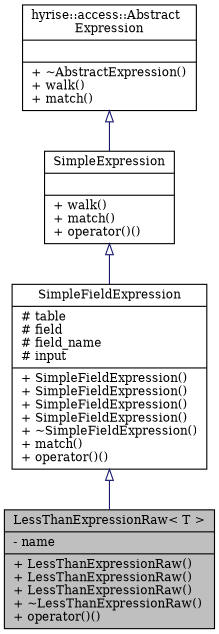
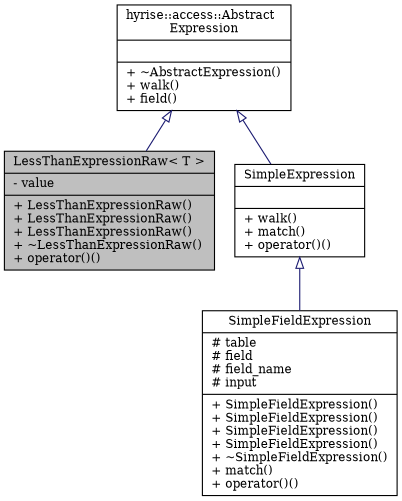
(63, 99) -> (152, 99)
(109, 495) -> (156, 136)
(35, 542) -> (34, 184)
